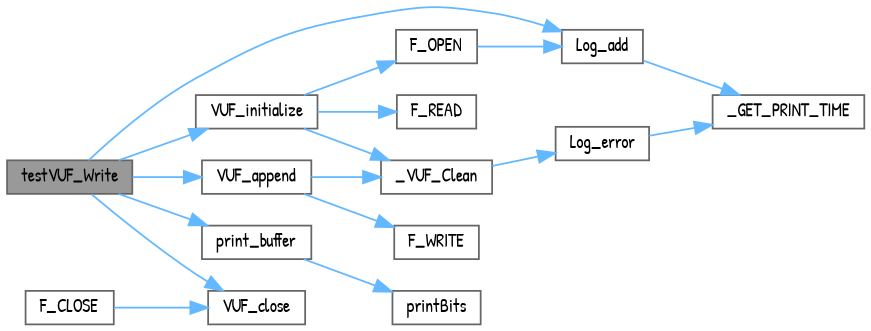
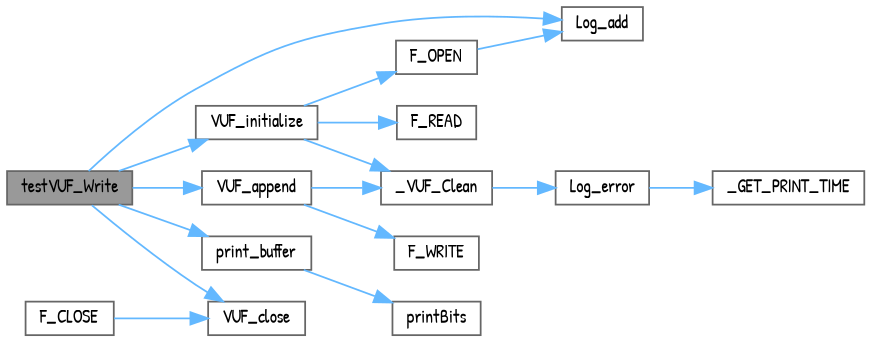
(683, 75) -> none
